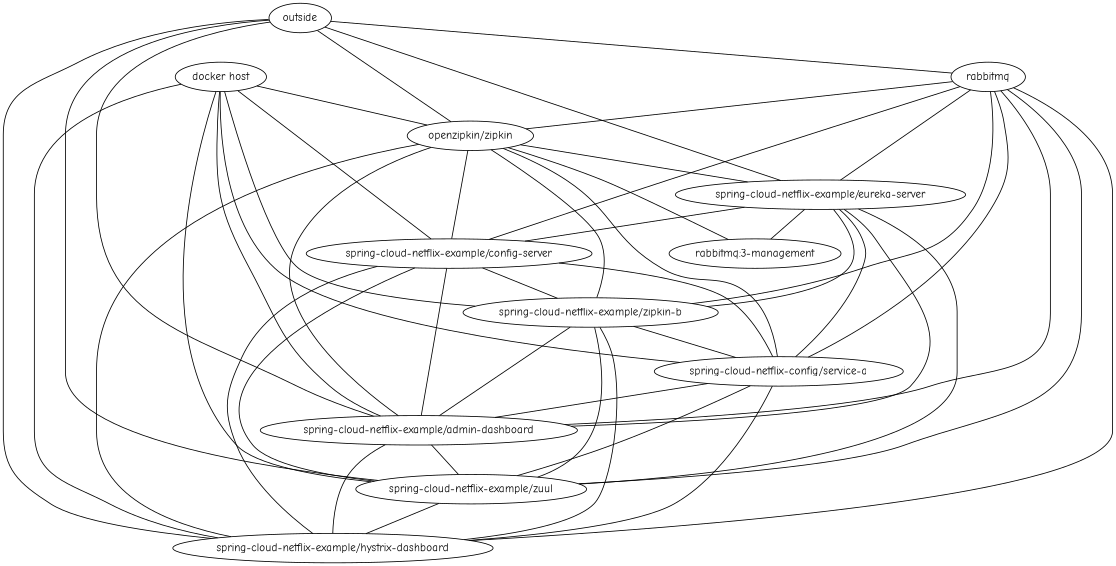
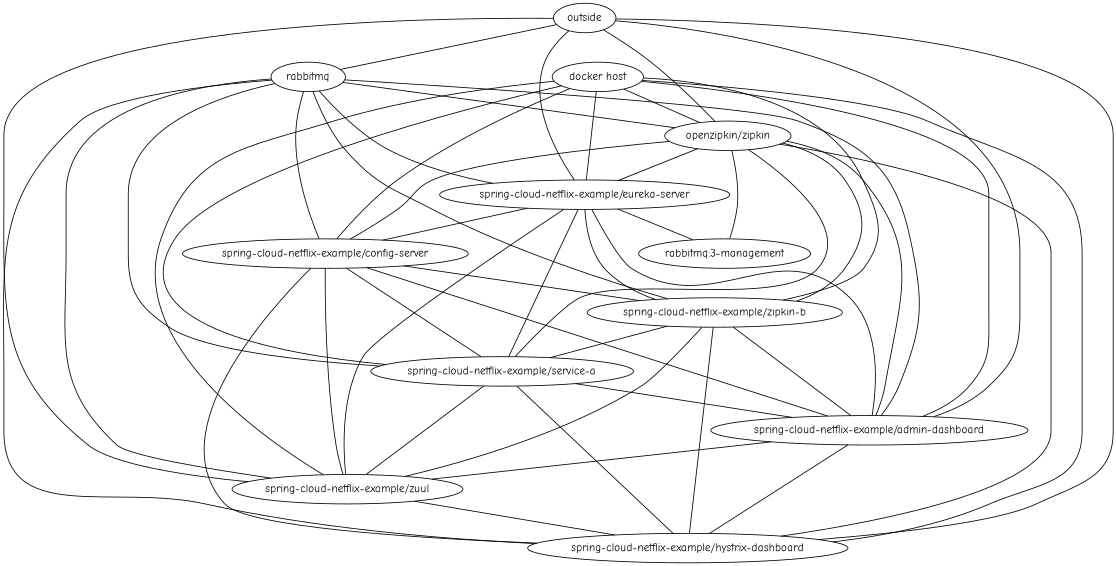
none -> (591, 136)
(779, 371) -> (502, 371)
